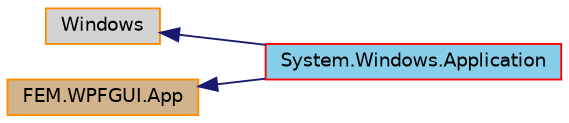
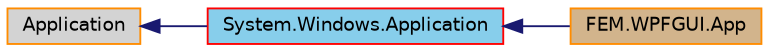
(103, 26) -> (74, 26)
(241, 81) -> (546, 26)
